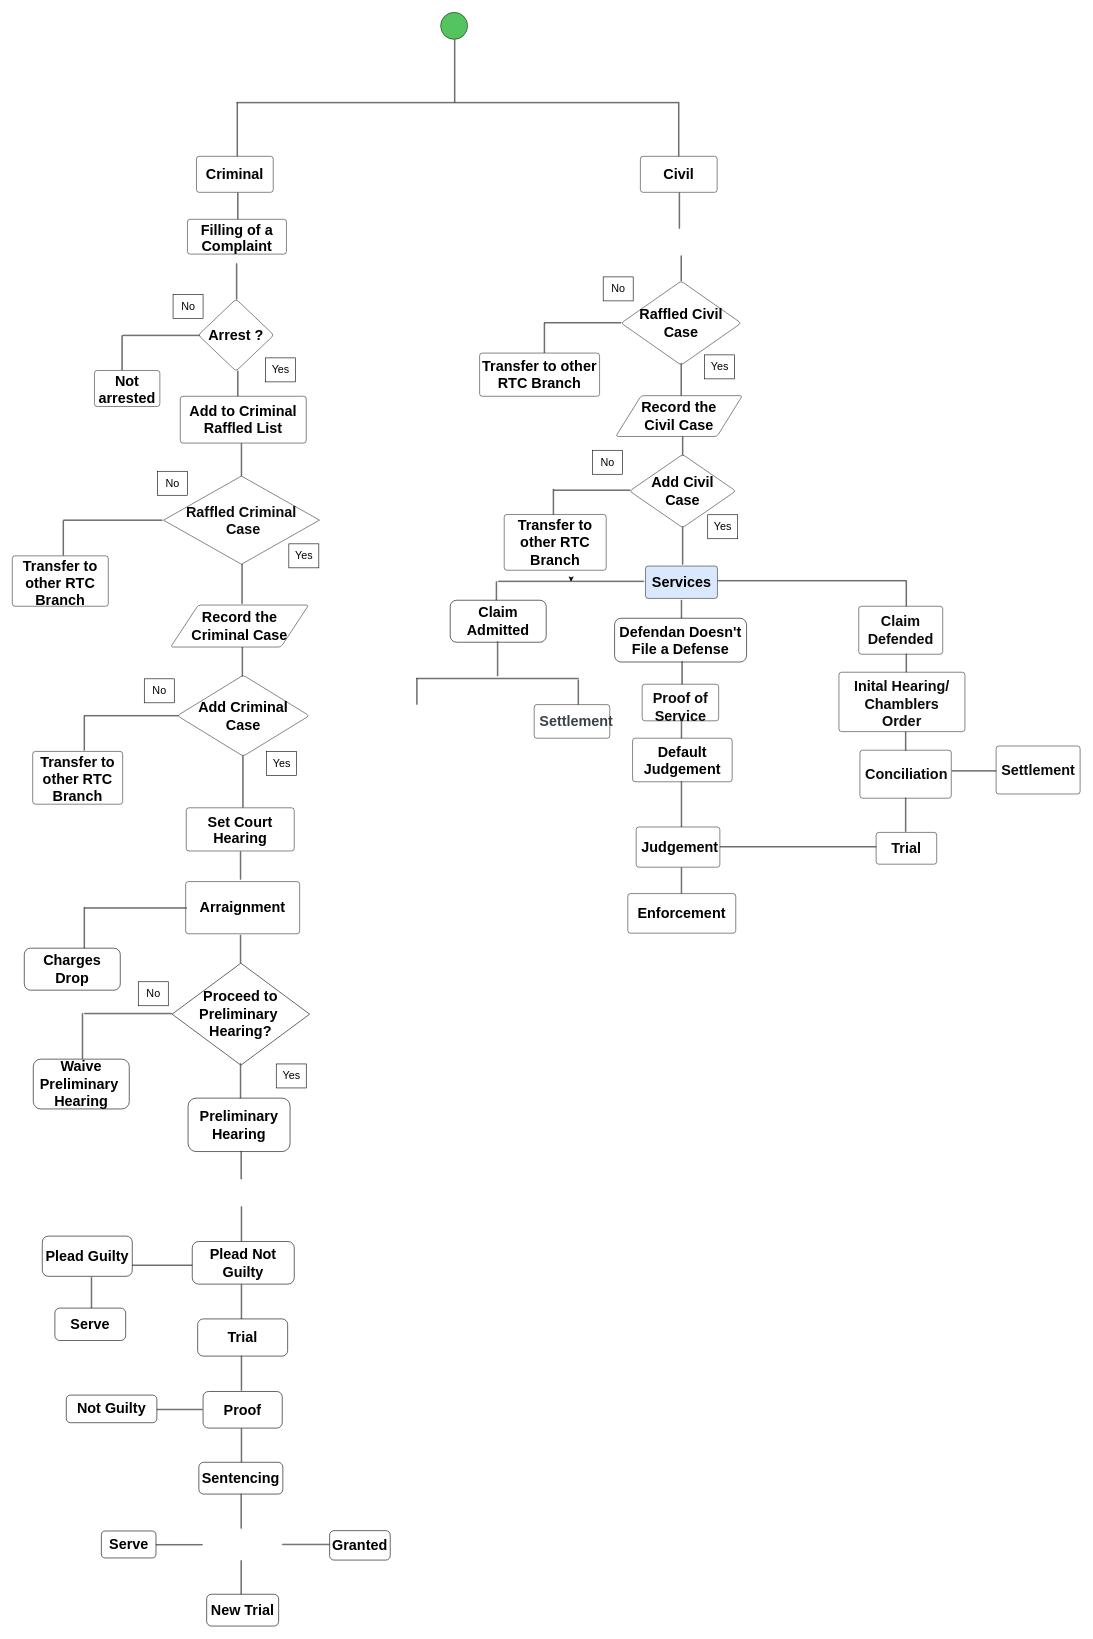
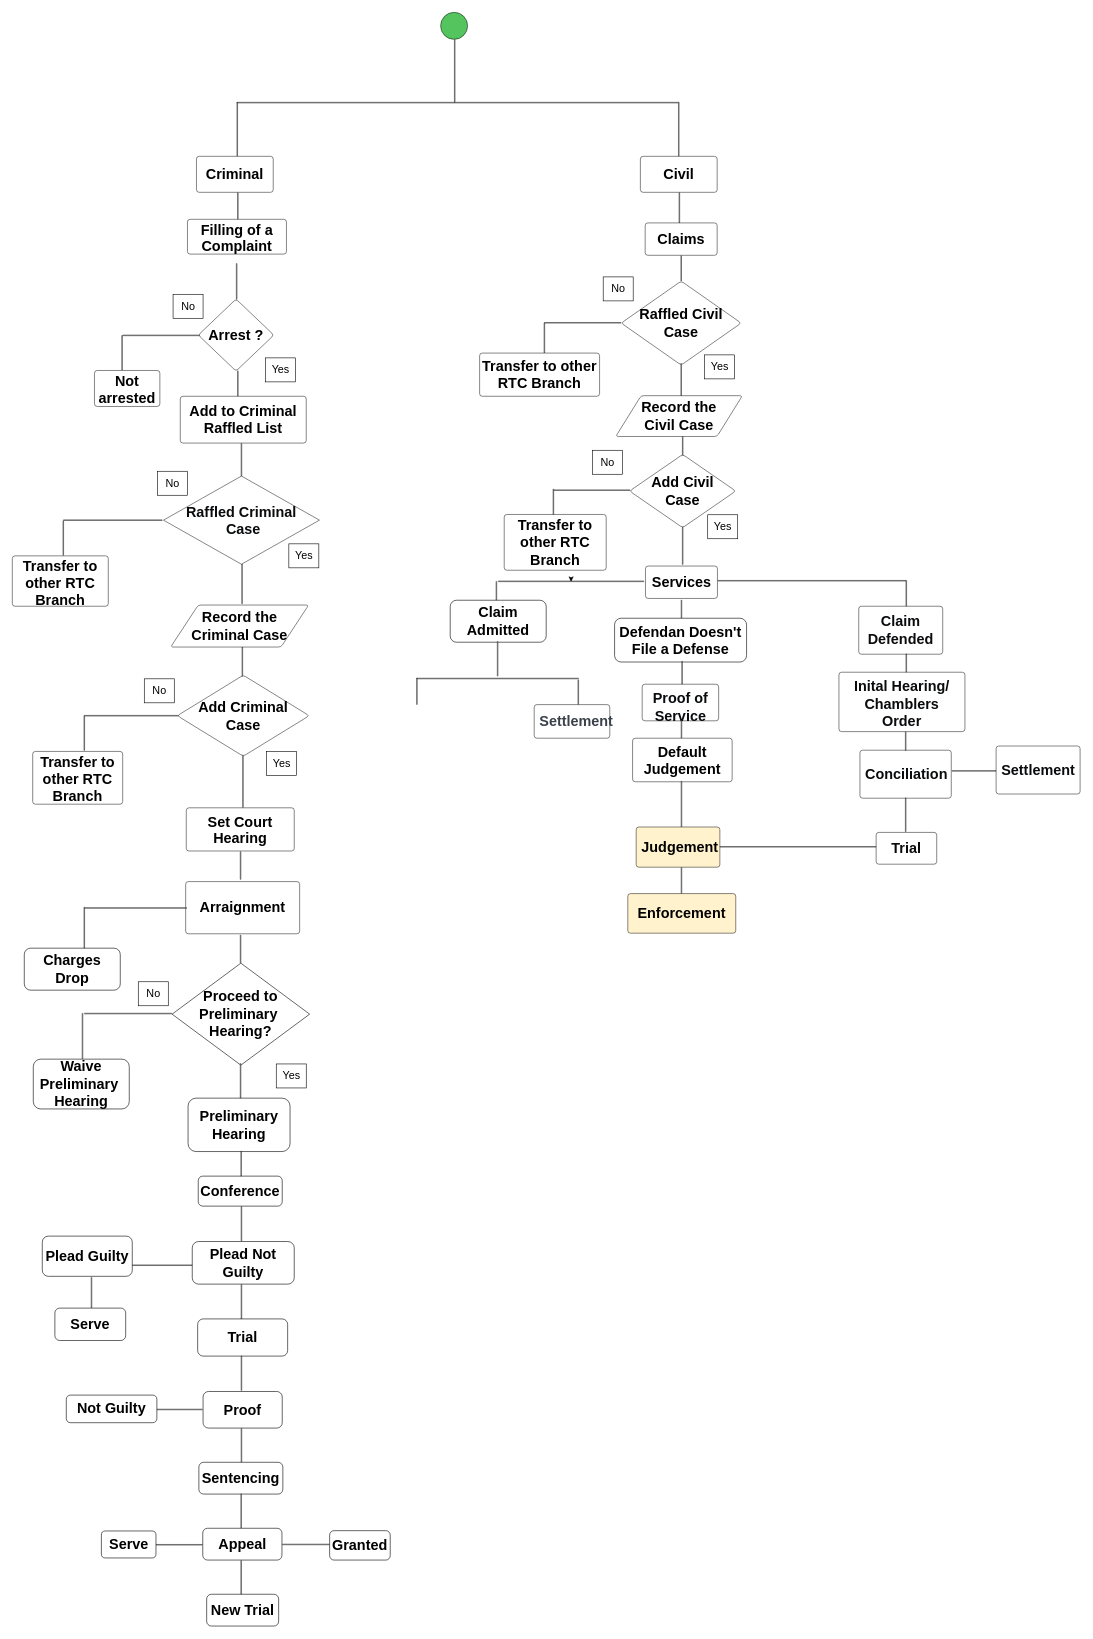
none -> (681, 239)
(682, 582) -> (682, 582)
(678, 847) -> (678, 847)
(682, 914) -> (682, 914)
none -> (240, 1191)
none -> (242, 1544)
